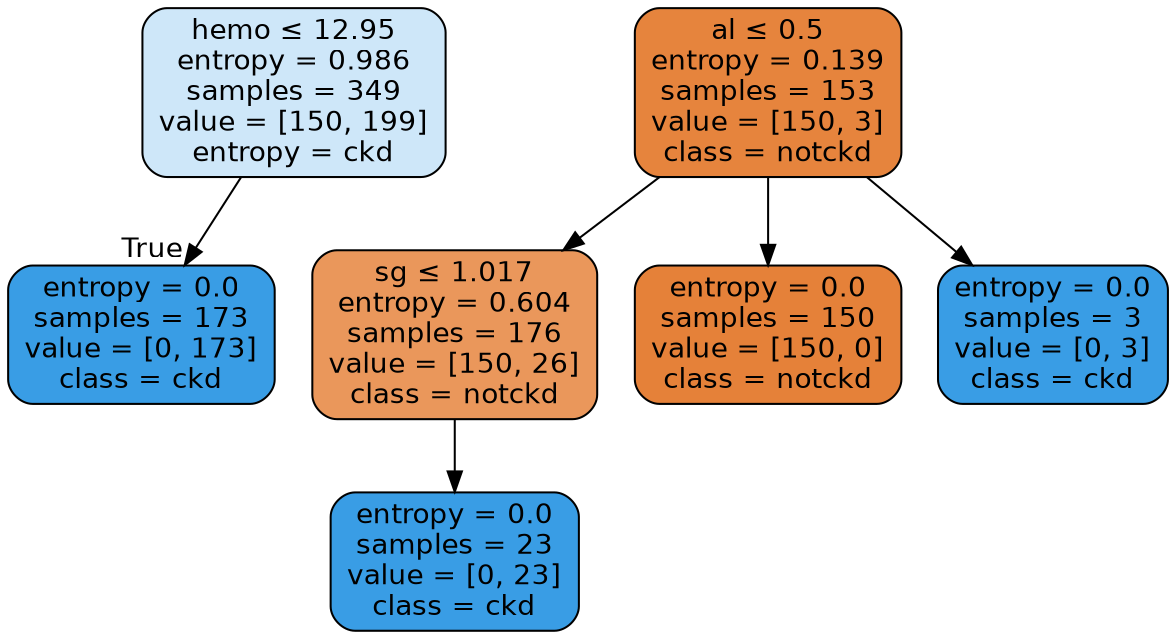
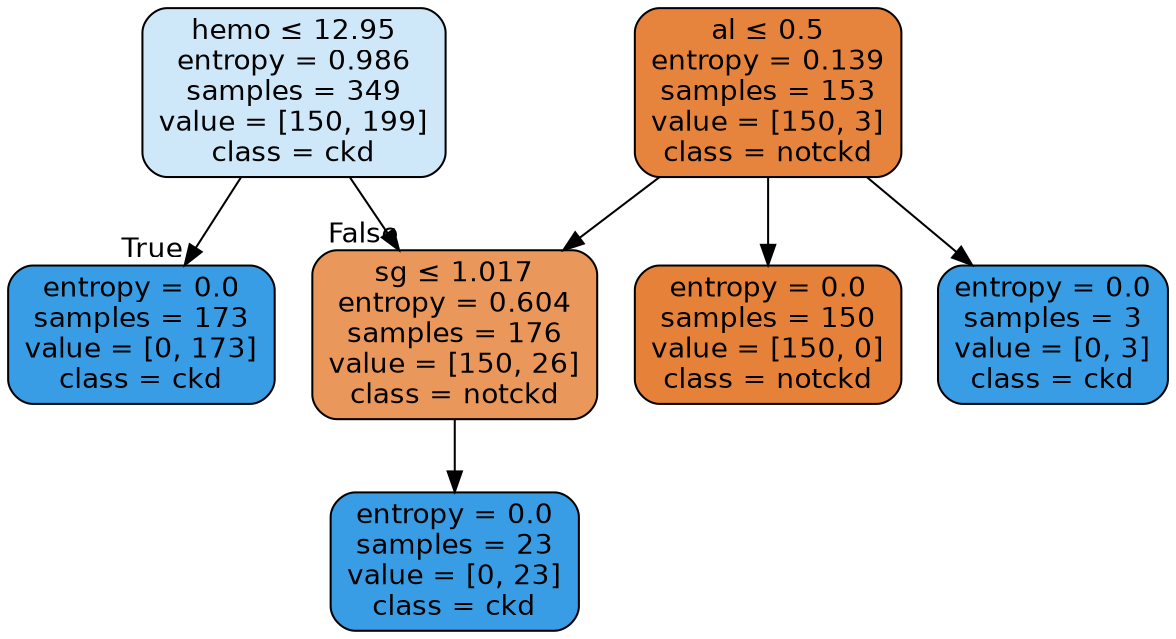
(294, 153) -> (294, 153)
none -> (369, 205)
